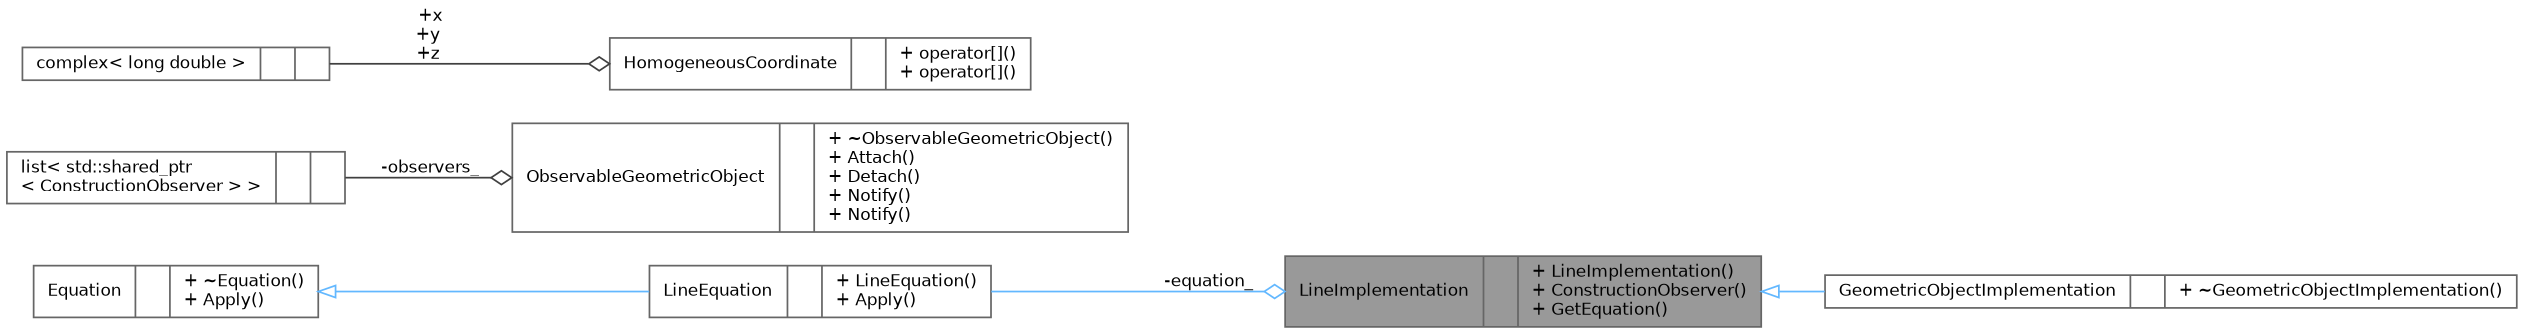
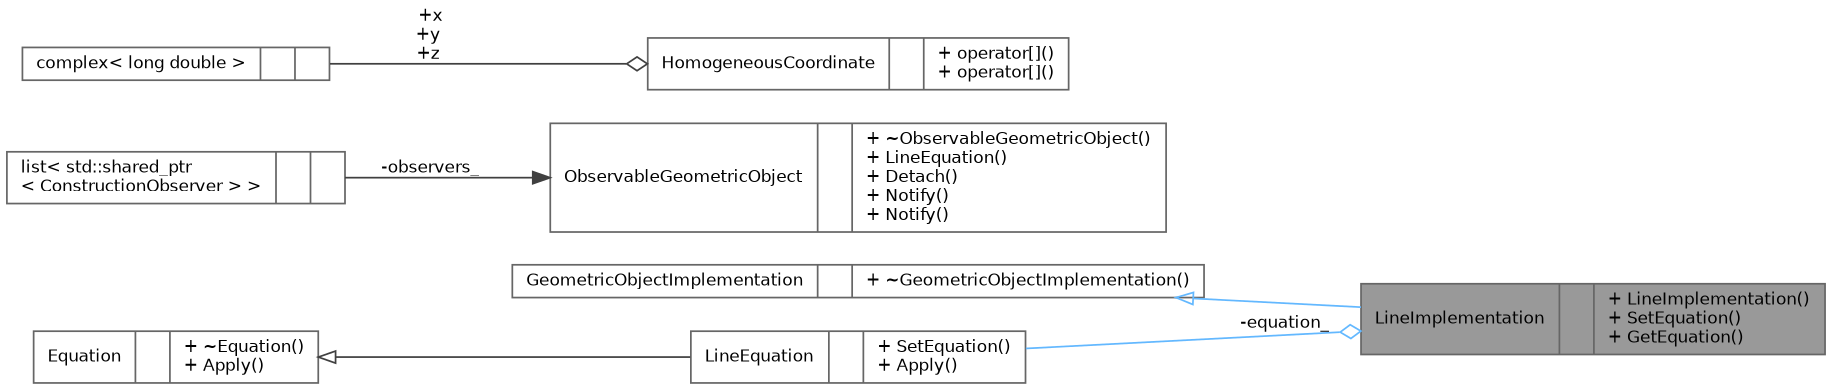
(872, 158) -> (937, 158)
(418, 178) -> (439, 178)
(906, 281) -> (944, 347)
(1640, 291) -> (1675, 318)
(492, 292) -> (513, 357)
(1802, 292) -> (1277, 303)
